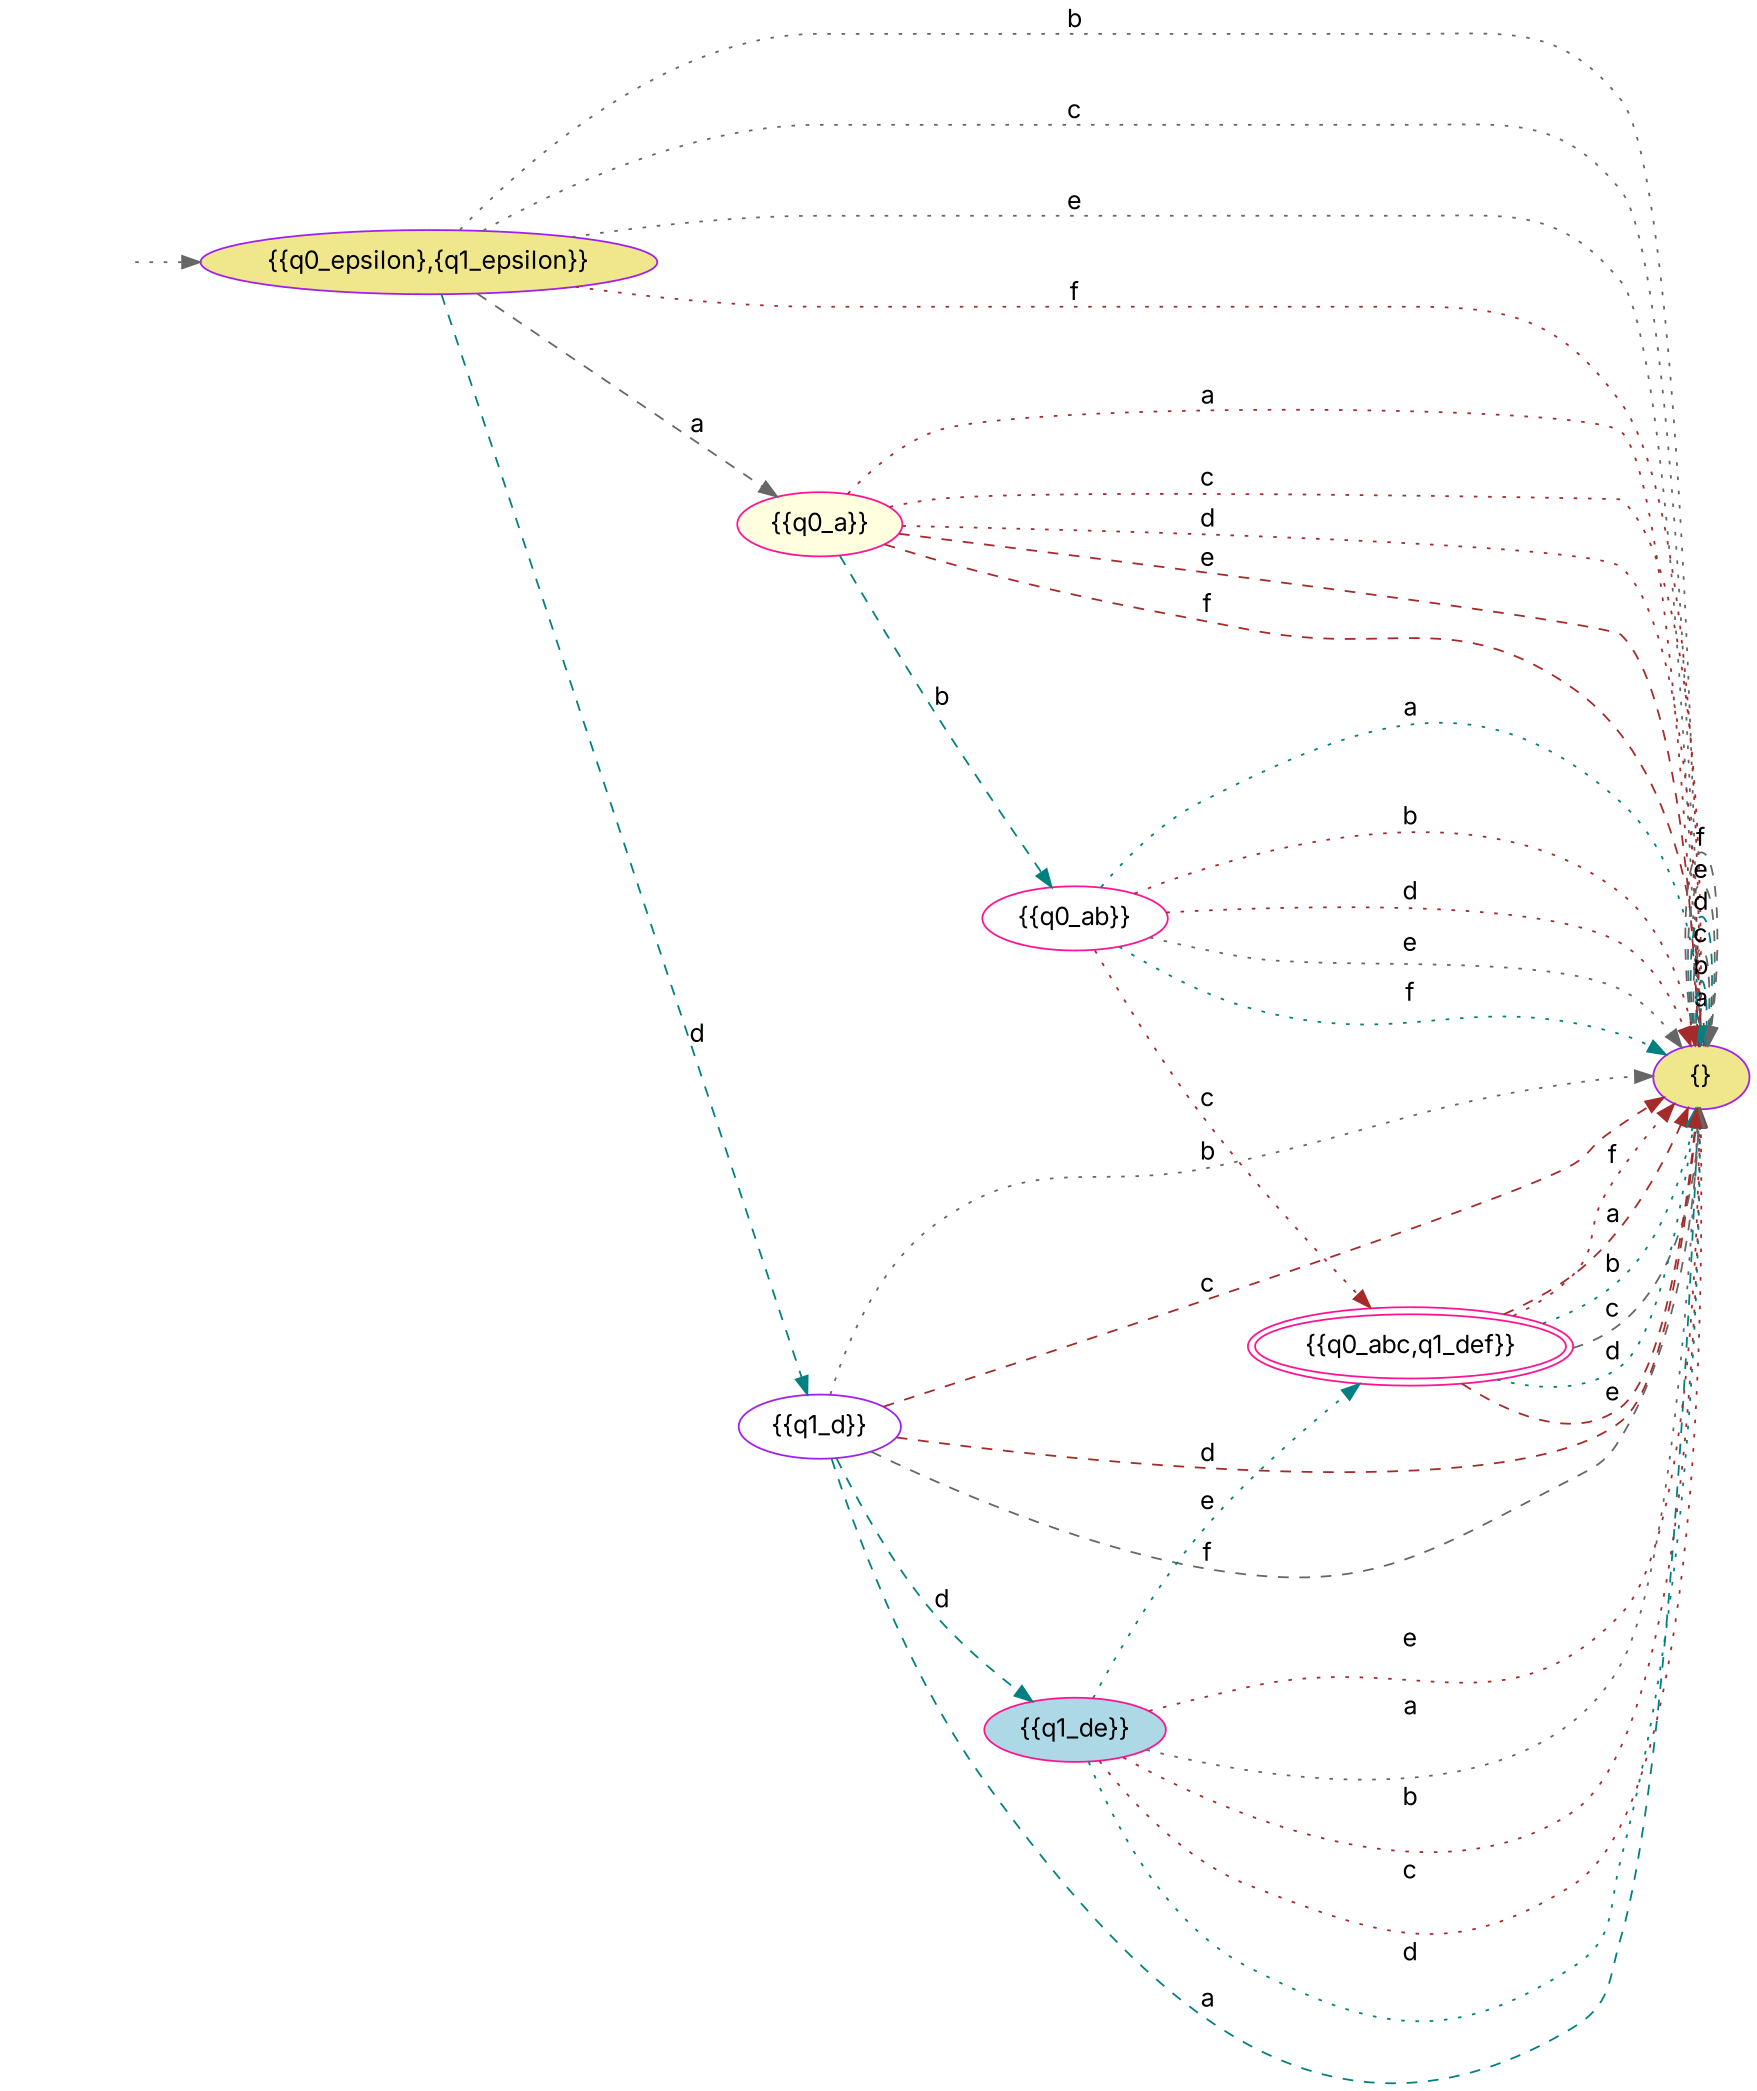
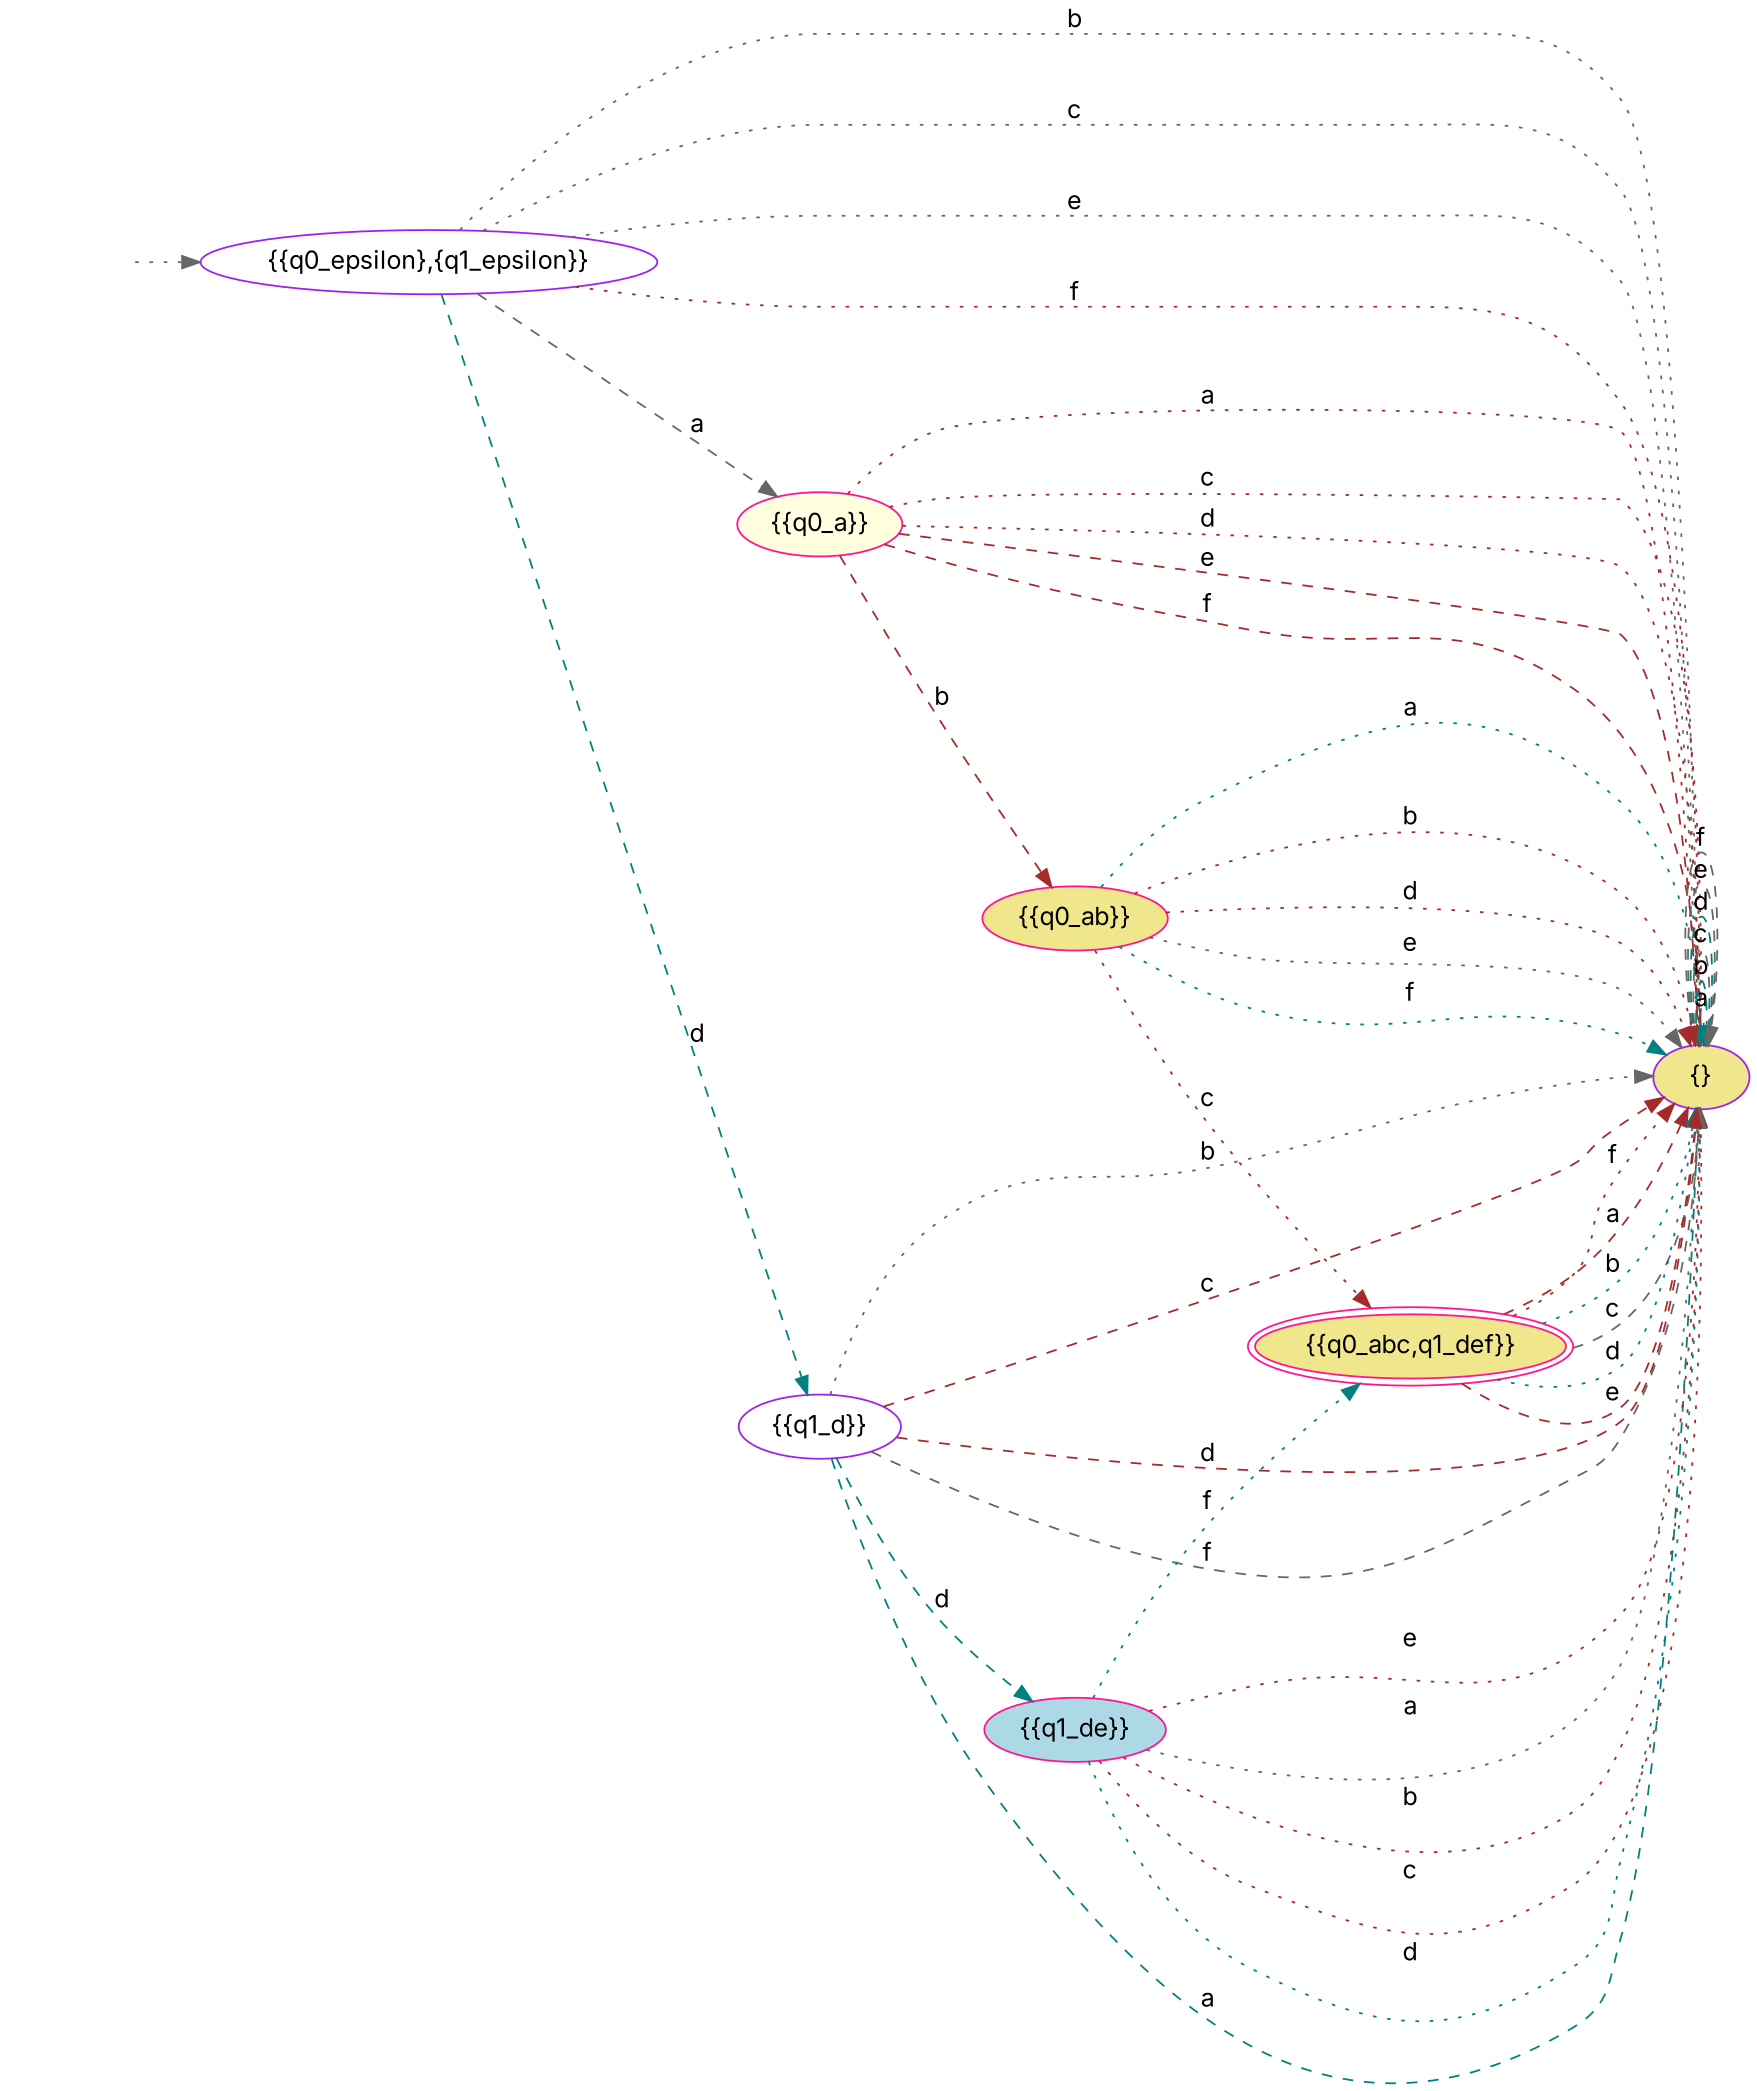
(429, 262) -> (429, 262)
(937, 716) -> (937, 716)
(1075, 918) -> (1075, 918)
(1411, 1346) -> (1411, 1346)
(1208, 1503) -> (1208, 1503)
